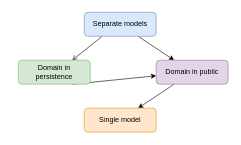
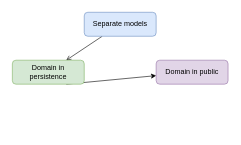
(155, 48) -> none
(54, 72) -> (48, 72)
(157, 96) -> none
(120, 120) -> none
